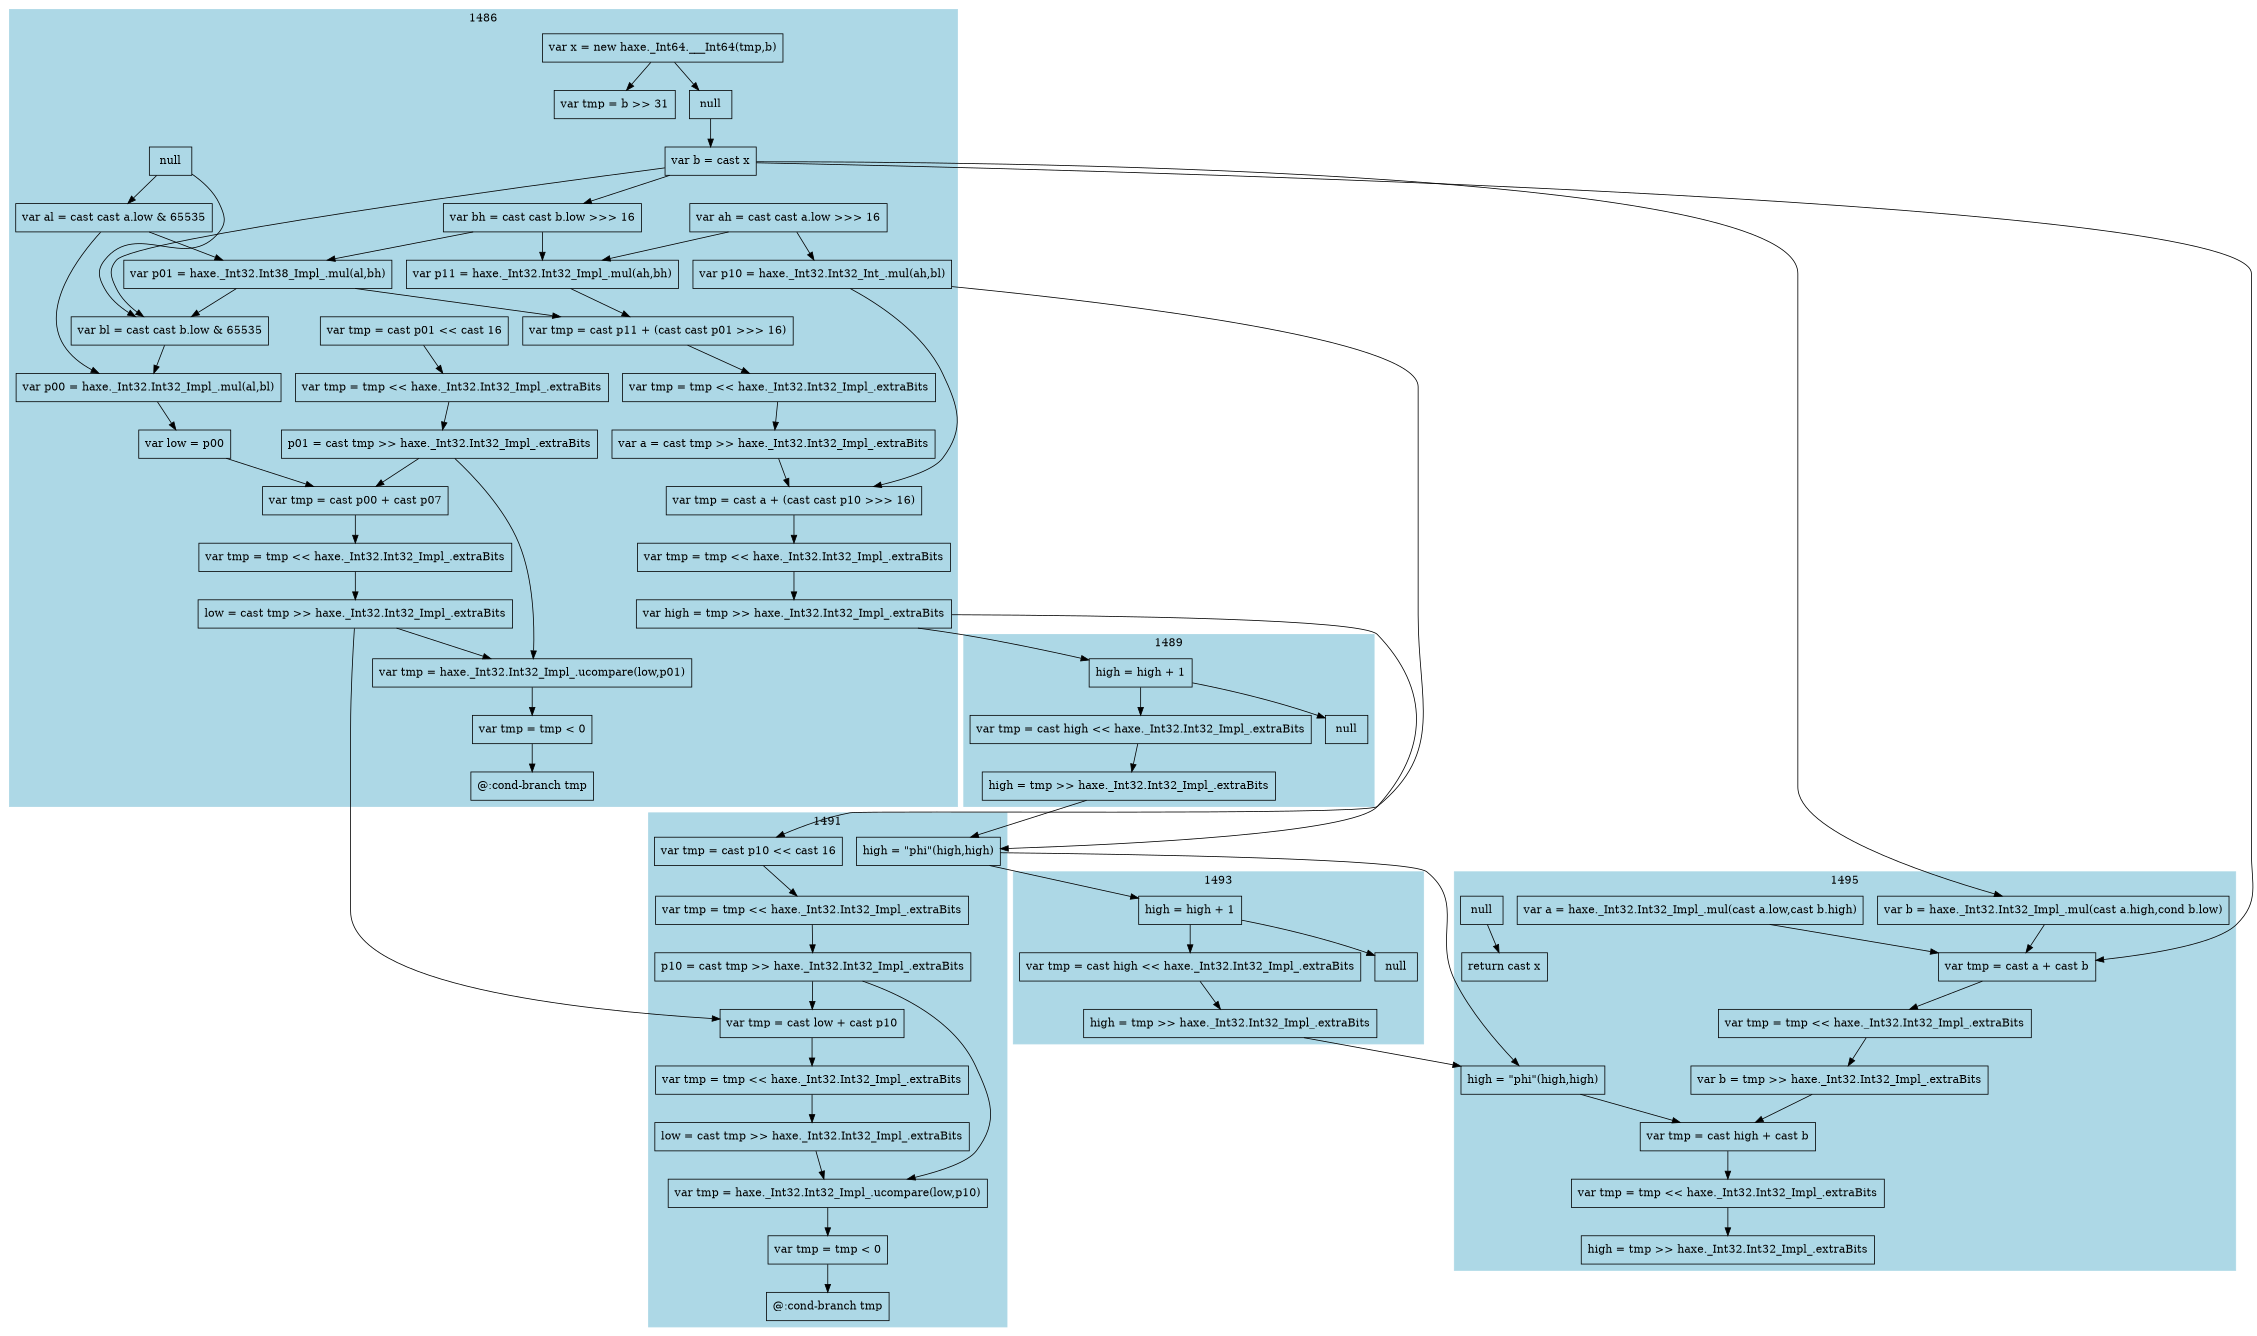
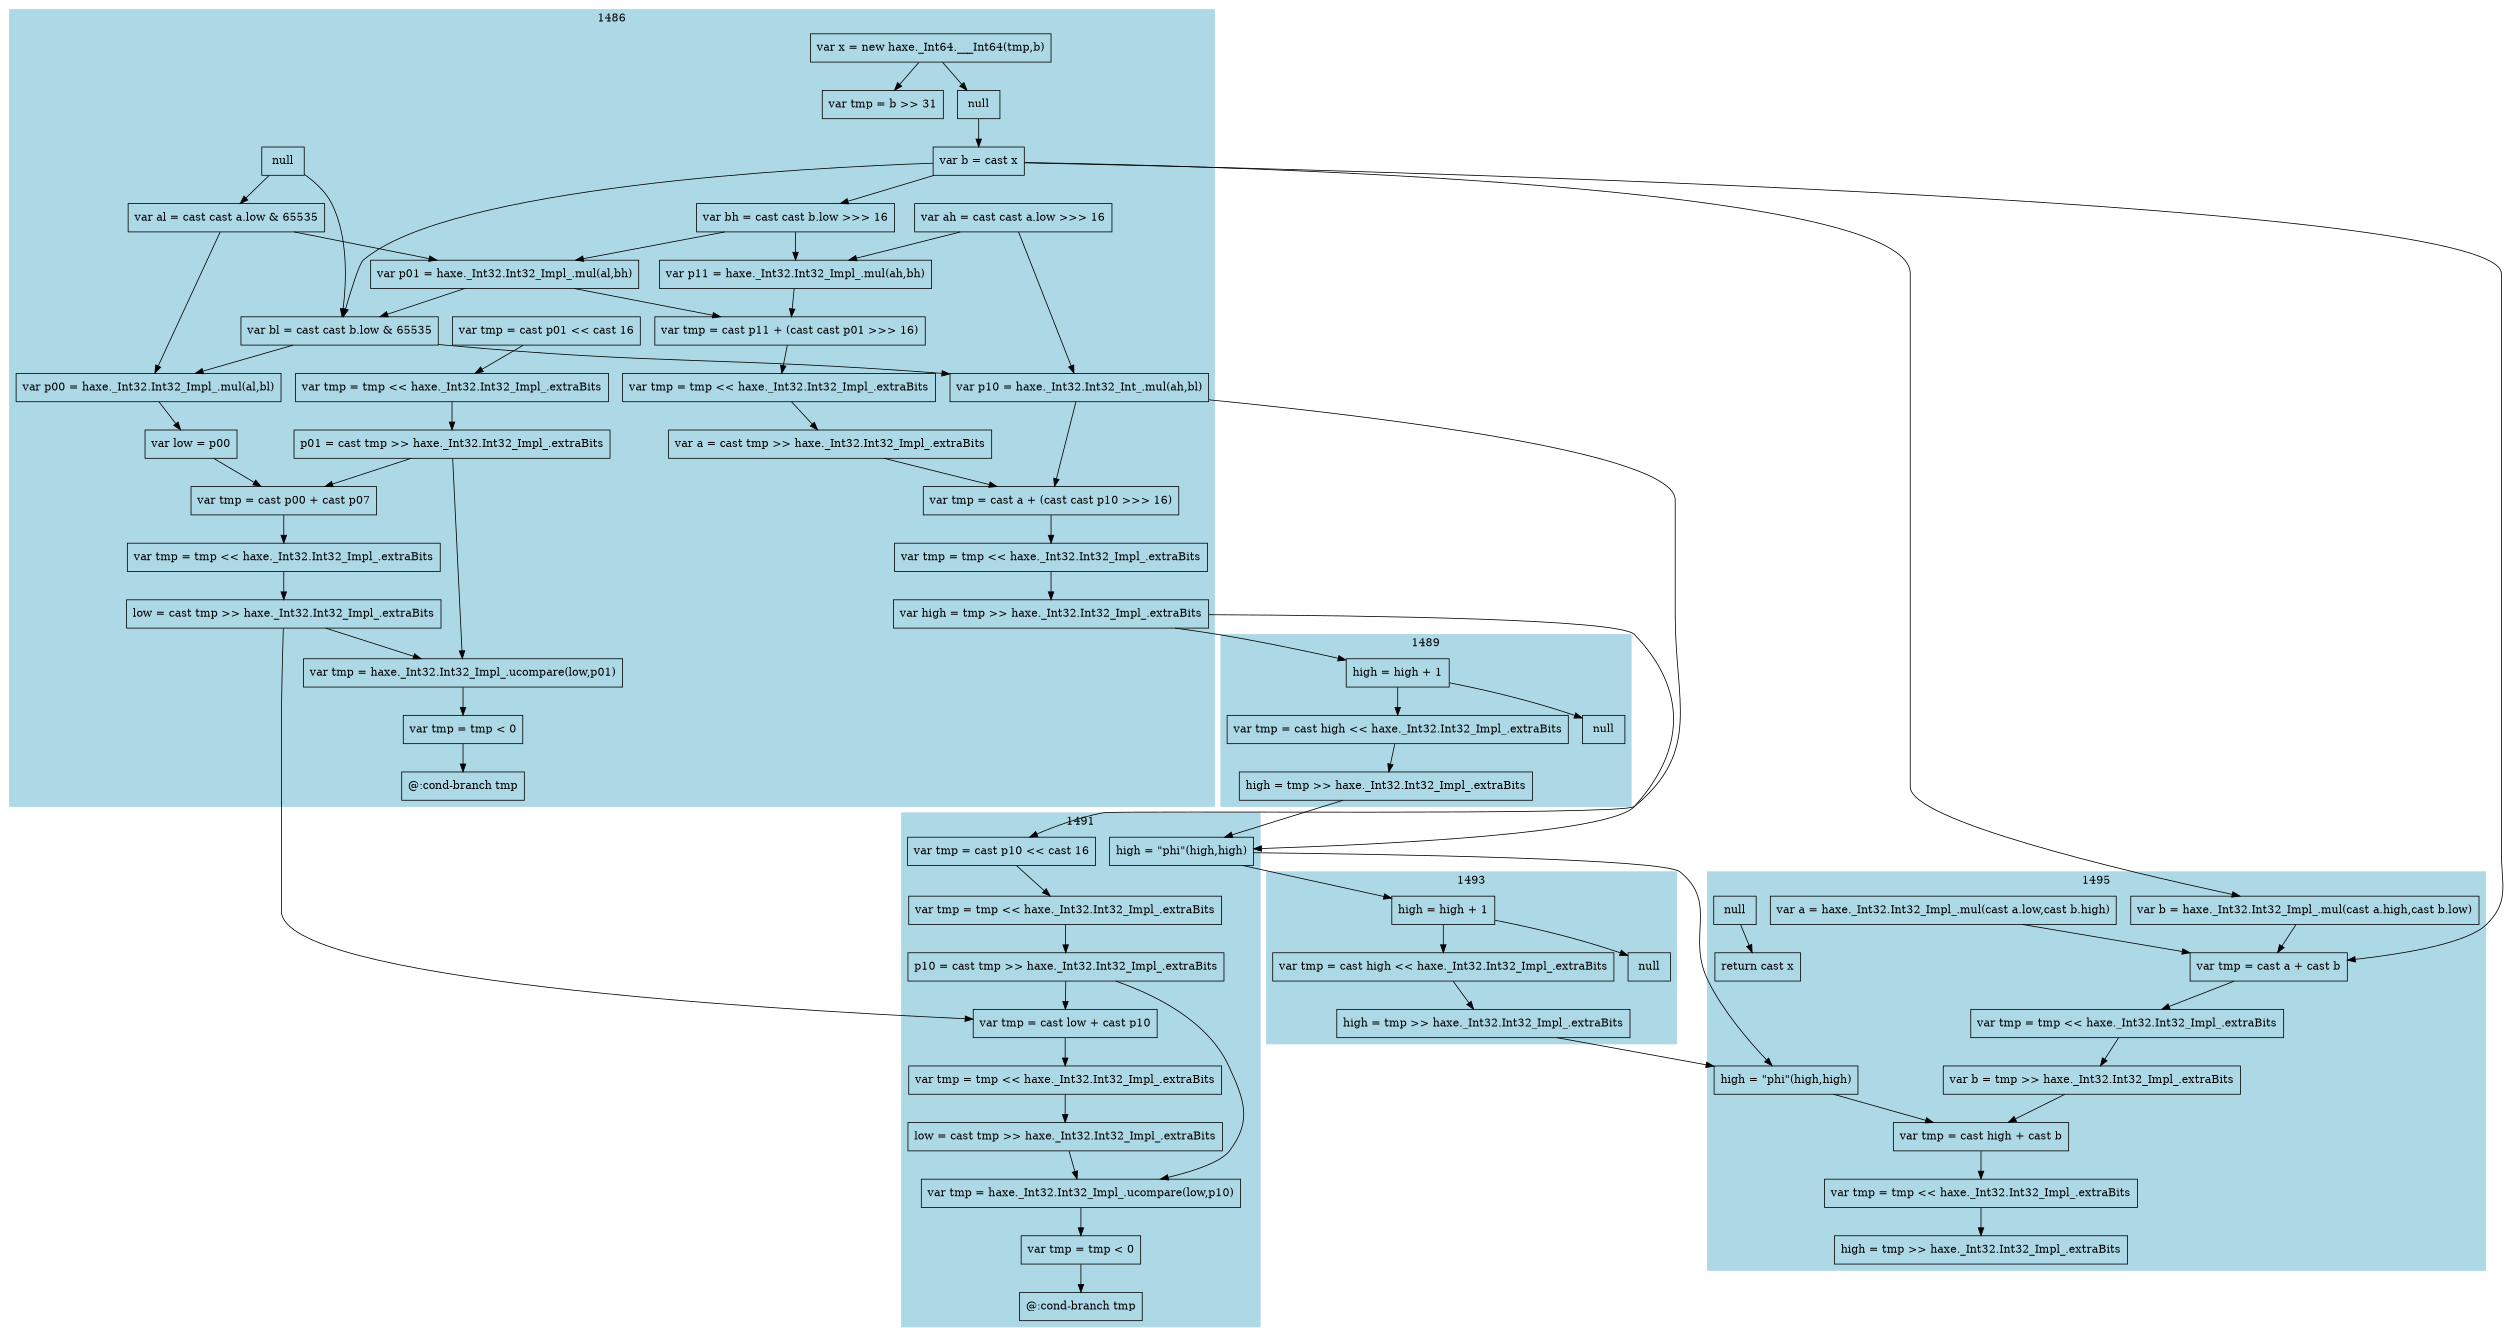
(258, 274) -> (505, 274)
none -> (690, 360)
(2053, 910) -> (2305, 910)
